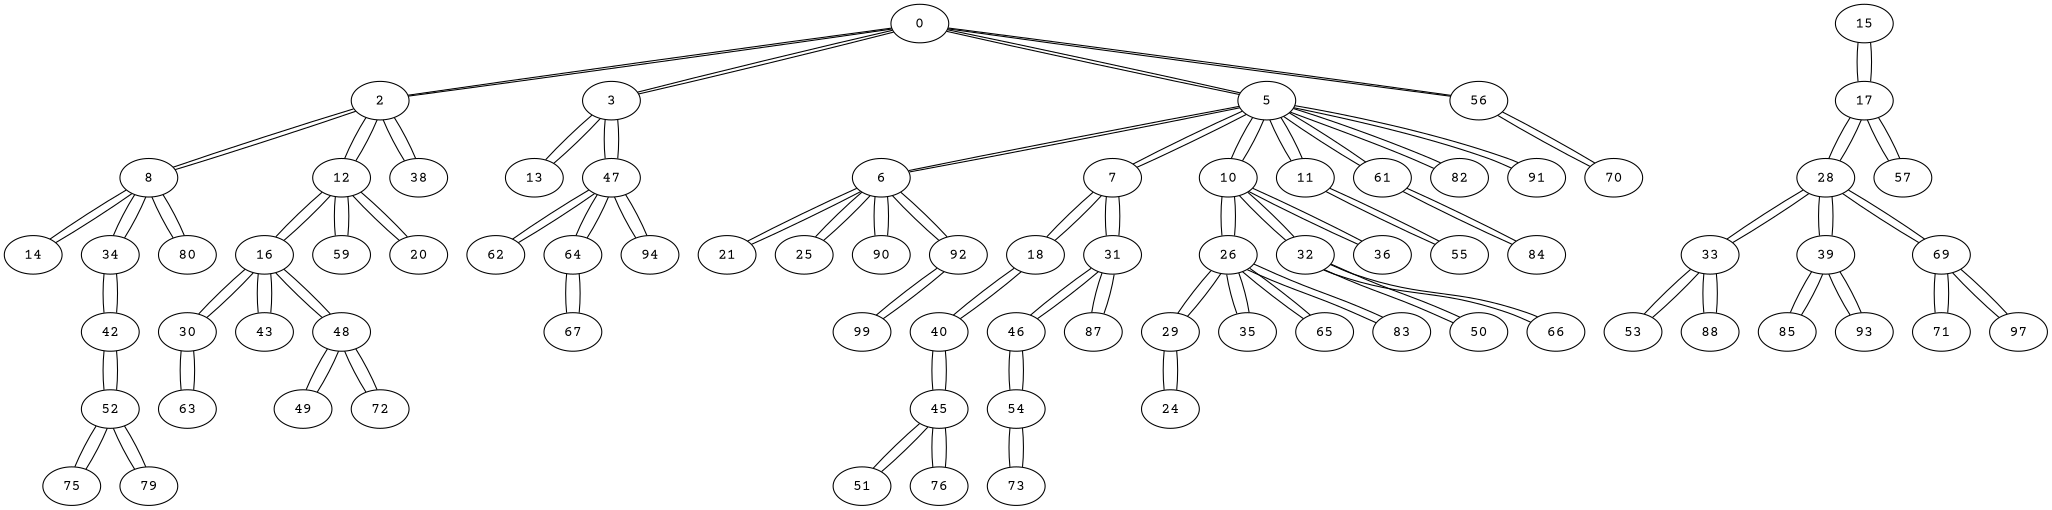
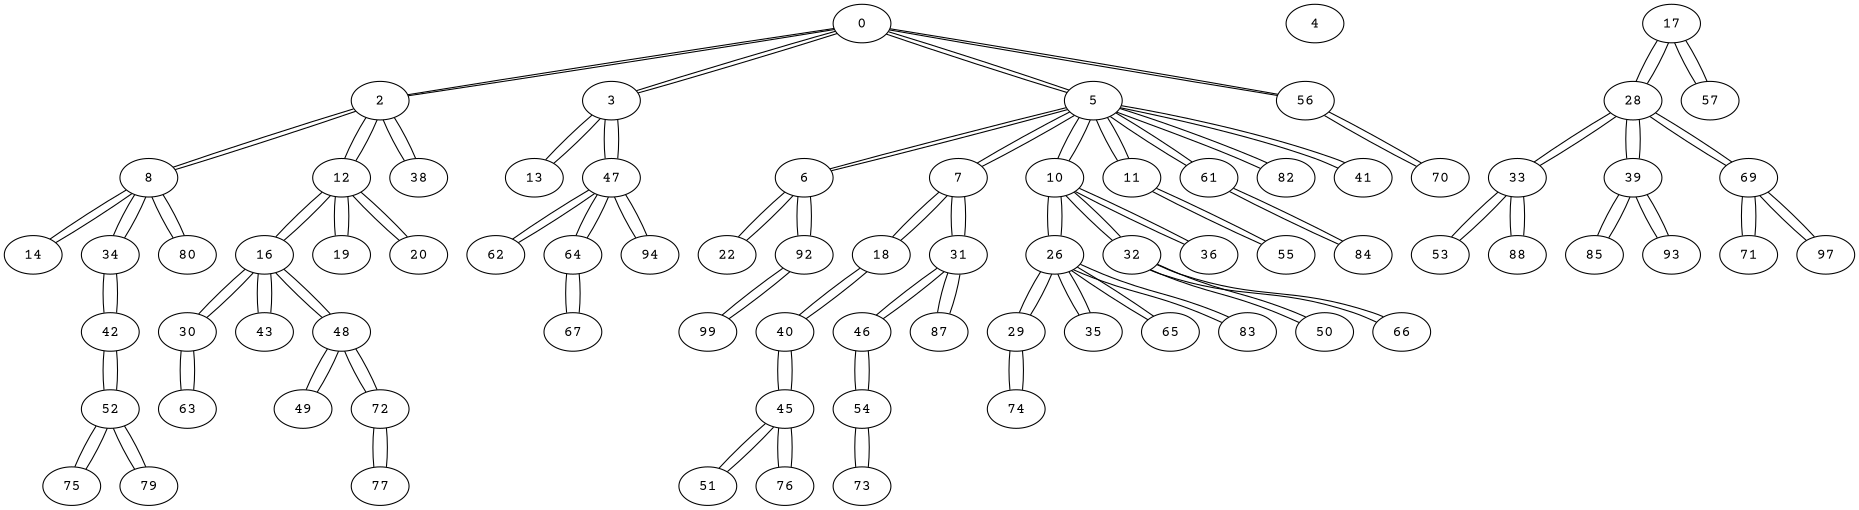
none -> (1315, 24)
(1864, 24) -> none
(1537, 178) -> (1363, 178)
(342, 255) -> (342, 255)
(727, 255) -> (727, 255)
(804, 255) -> none
(881, 255) -> none
(1170, 409) -> (1016, 409)
none -> (380, 486)
